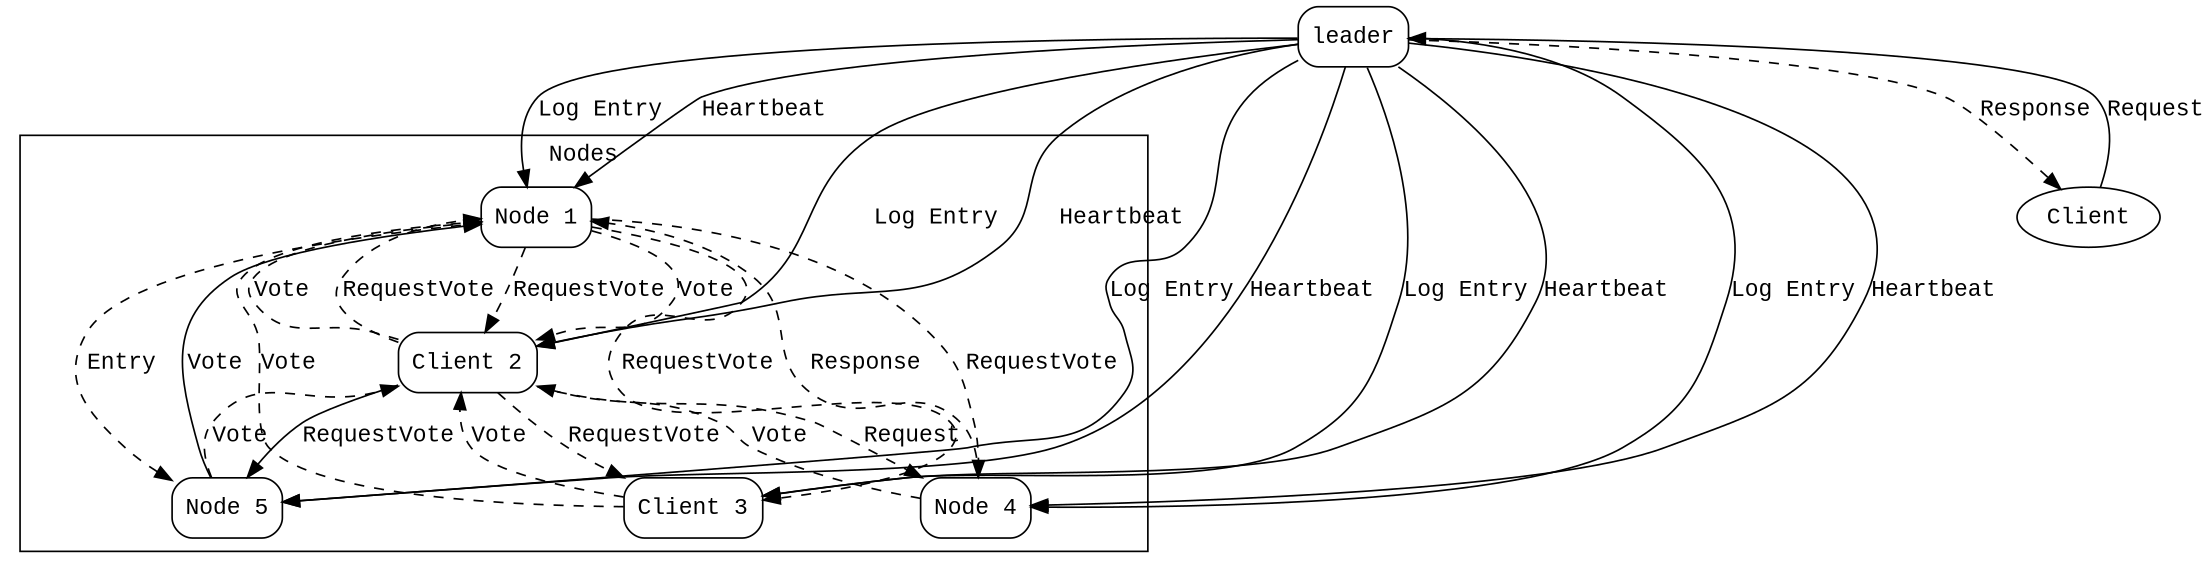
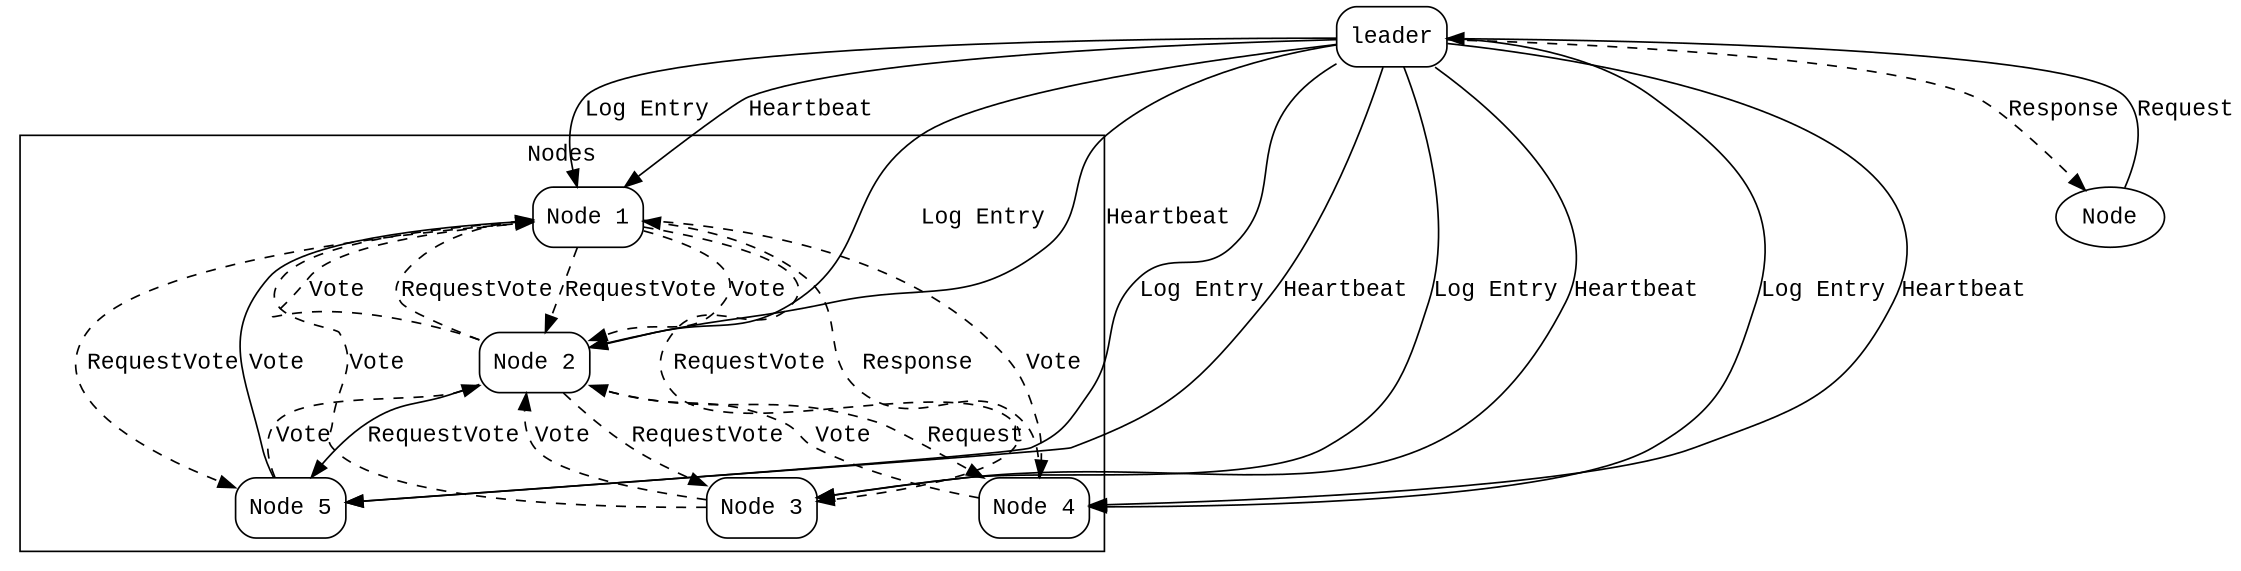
(2089, 217) -> (2110, 217)
(122, 363) -> (163, 363)
(468, 363) -> (535, 363)
(1042, 363) -> (1054, 363)
(693, 508) -> (762, 508)
